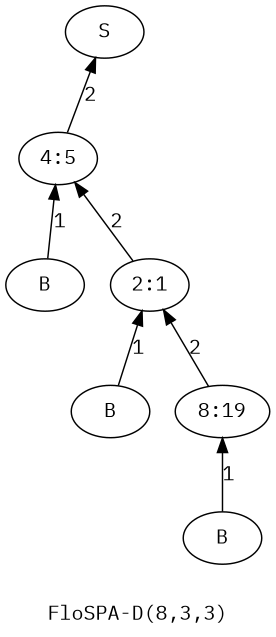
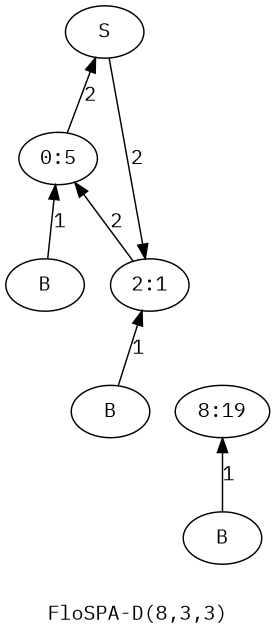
(58, 159) -> (58, 159)
(190, 354) -> (126, 151)
